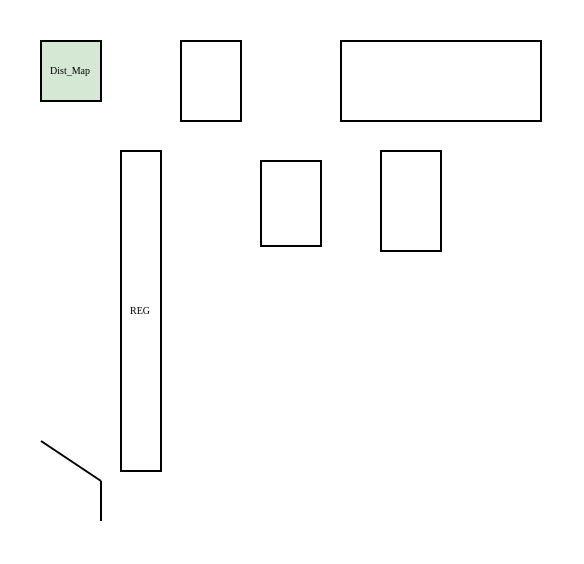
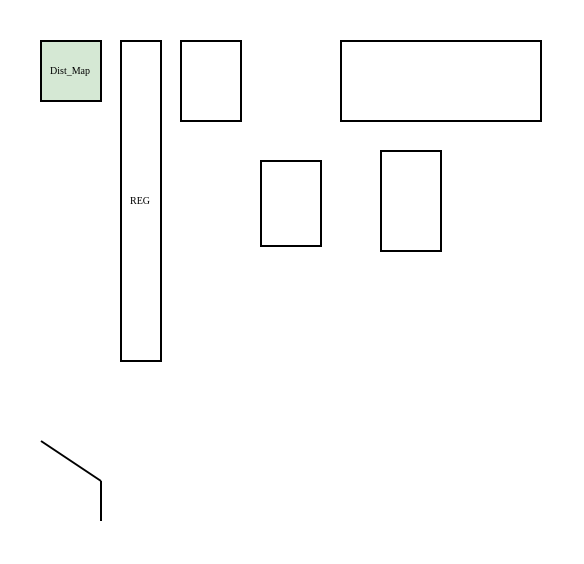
(141, 311) -> (141, 201)
